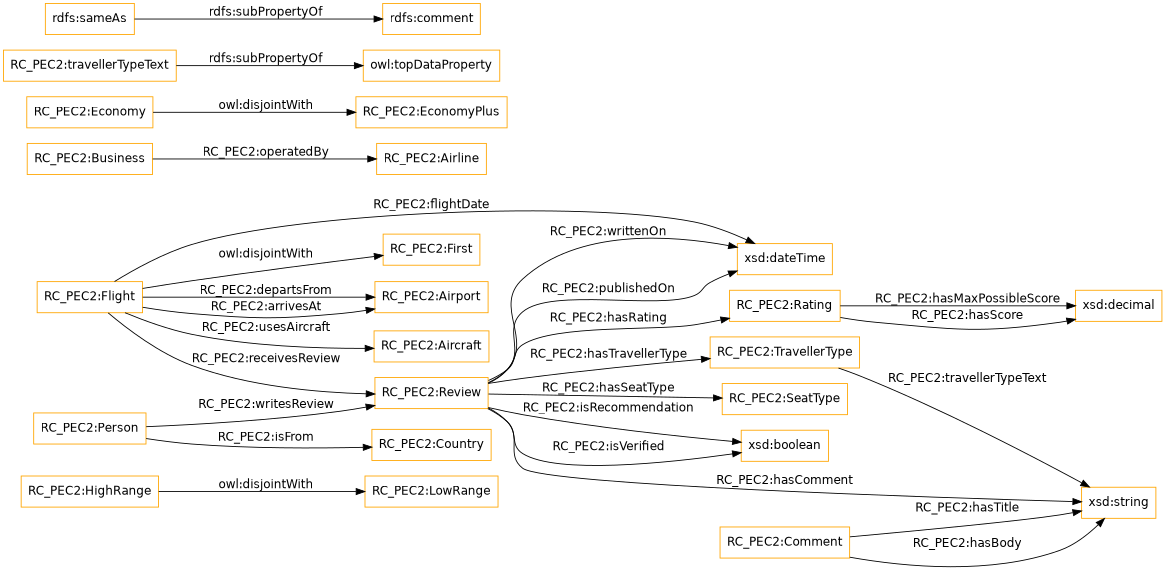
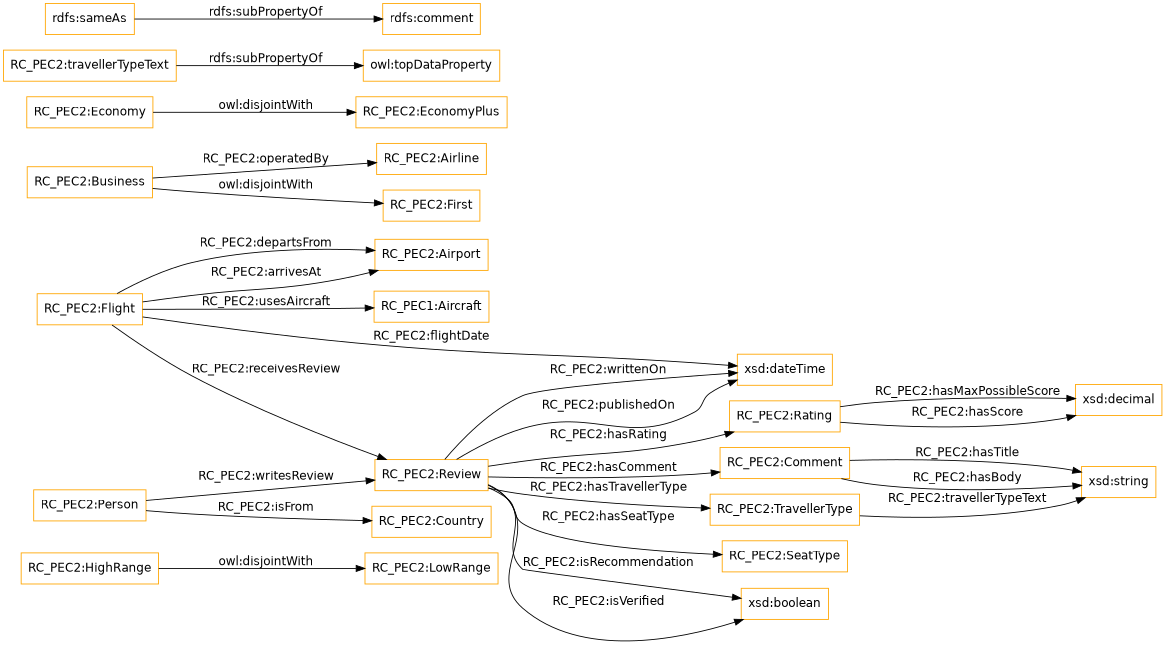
(258, 271) -> (263, 197)
(432, 346) -> (432, 307)
(760, 490) -> (600, 478)
